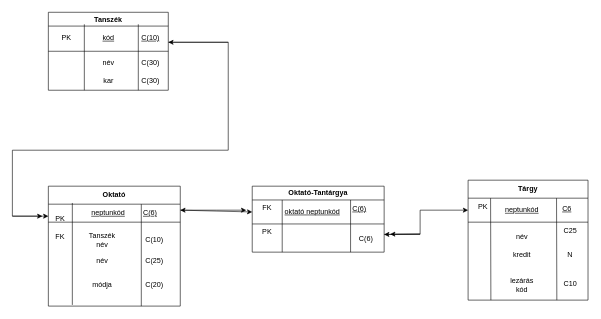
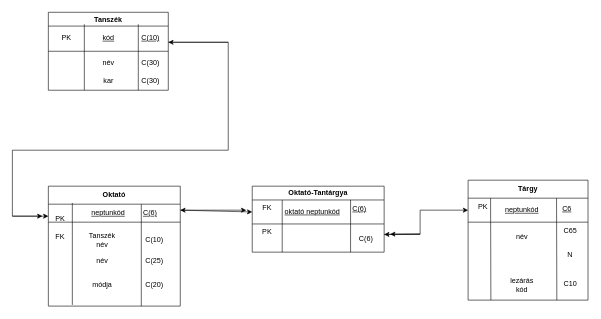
(571, 231) -> (571, 231)
(522, 255) -> none
